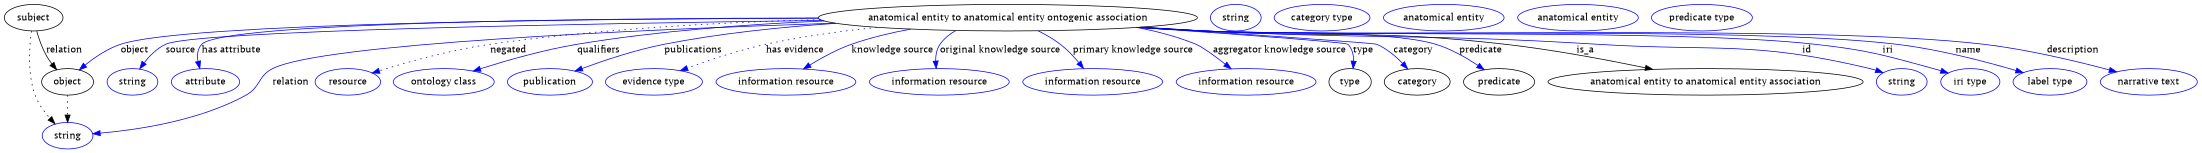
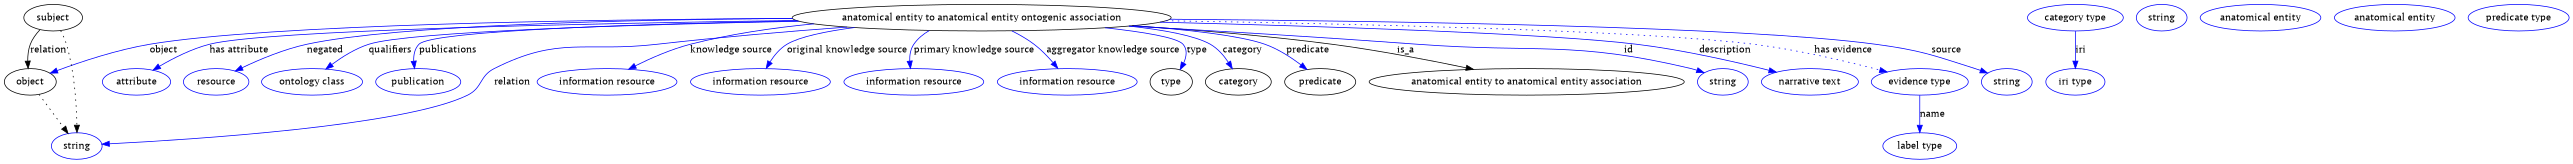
(1578, 33) -> (1920, 110)
(1540, 34) -> (2075, 46)
(488, 45) -> (515, 25)
